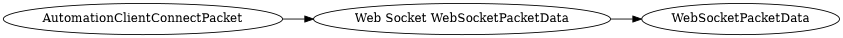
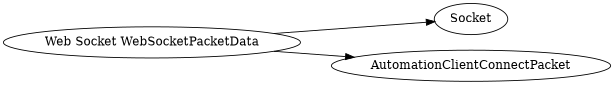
(294, 19) -> (310, 54)
(741, 19) -> (471, 19)
